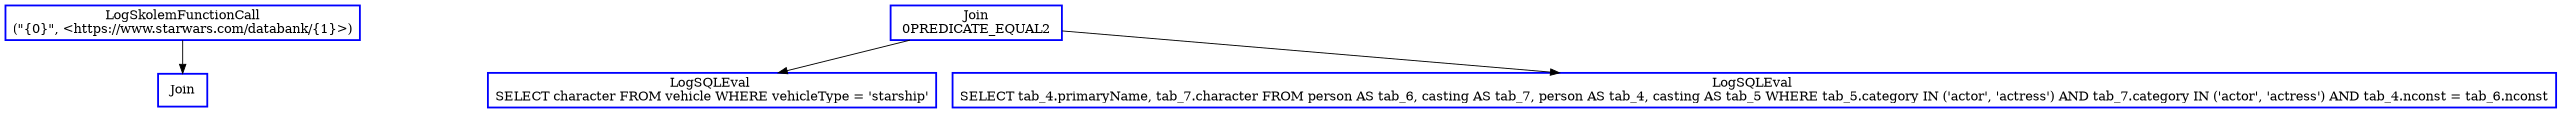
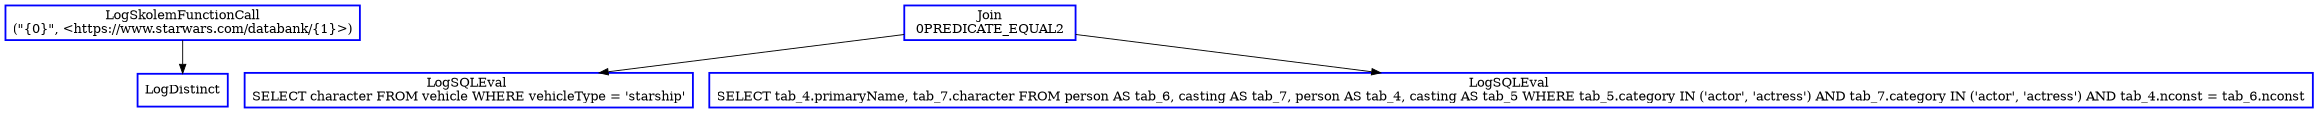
(183, 90) -> (183, 90)
